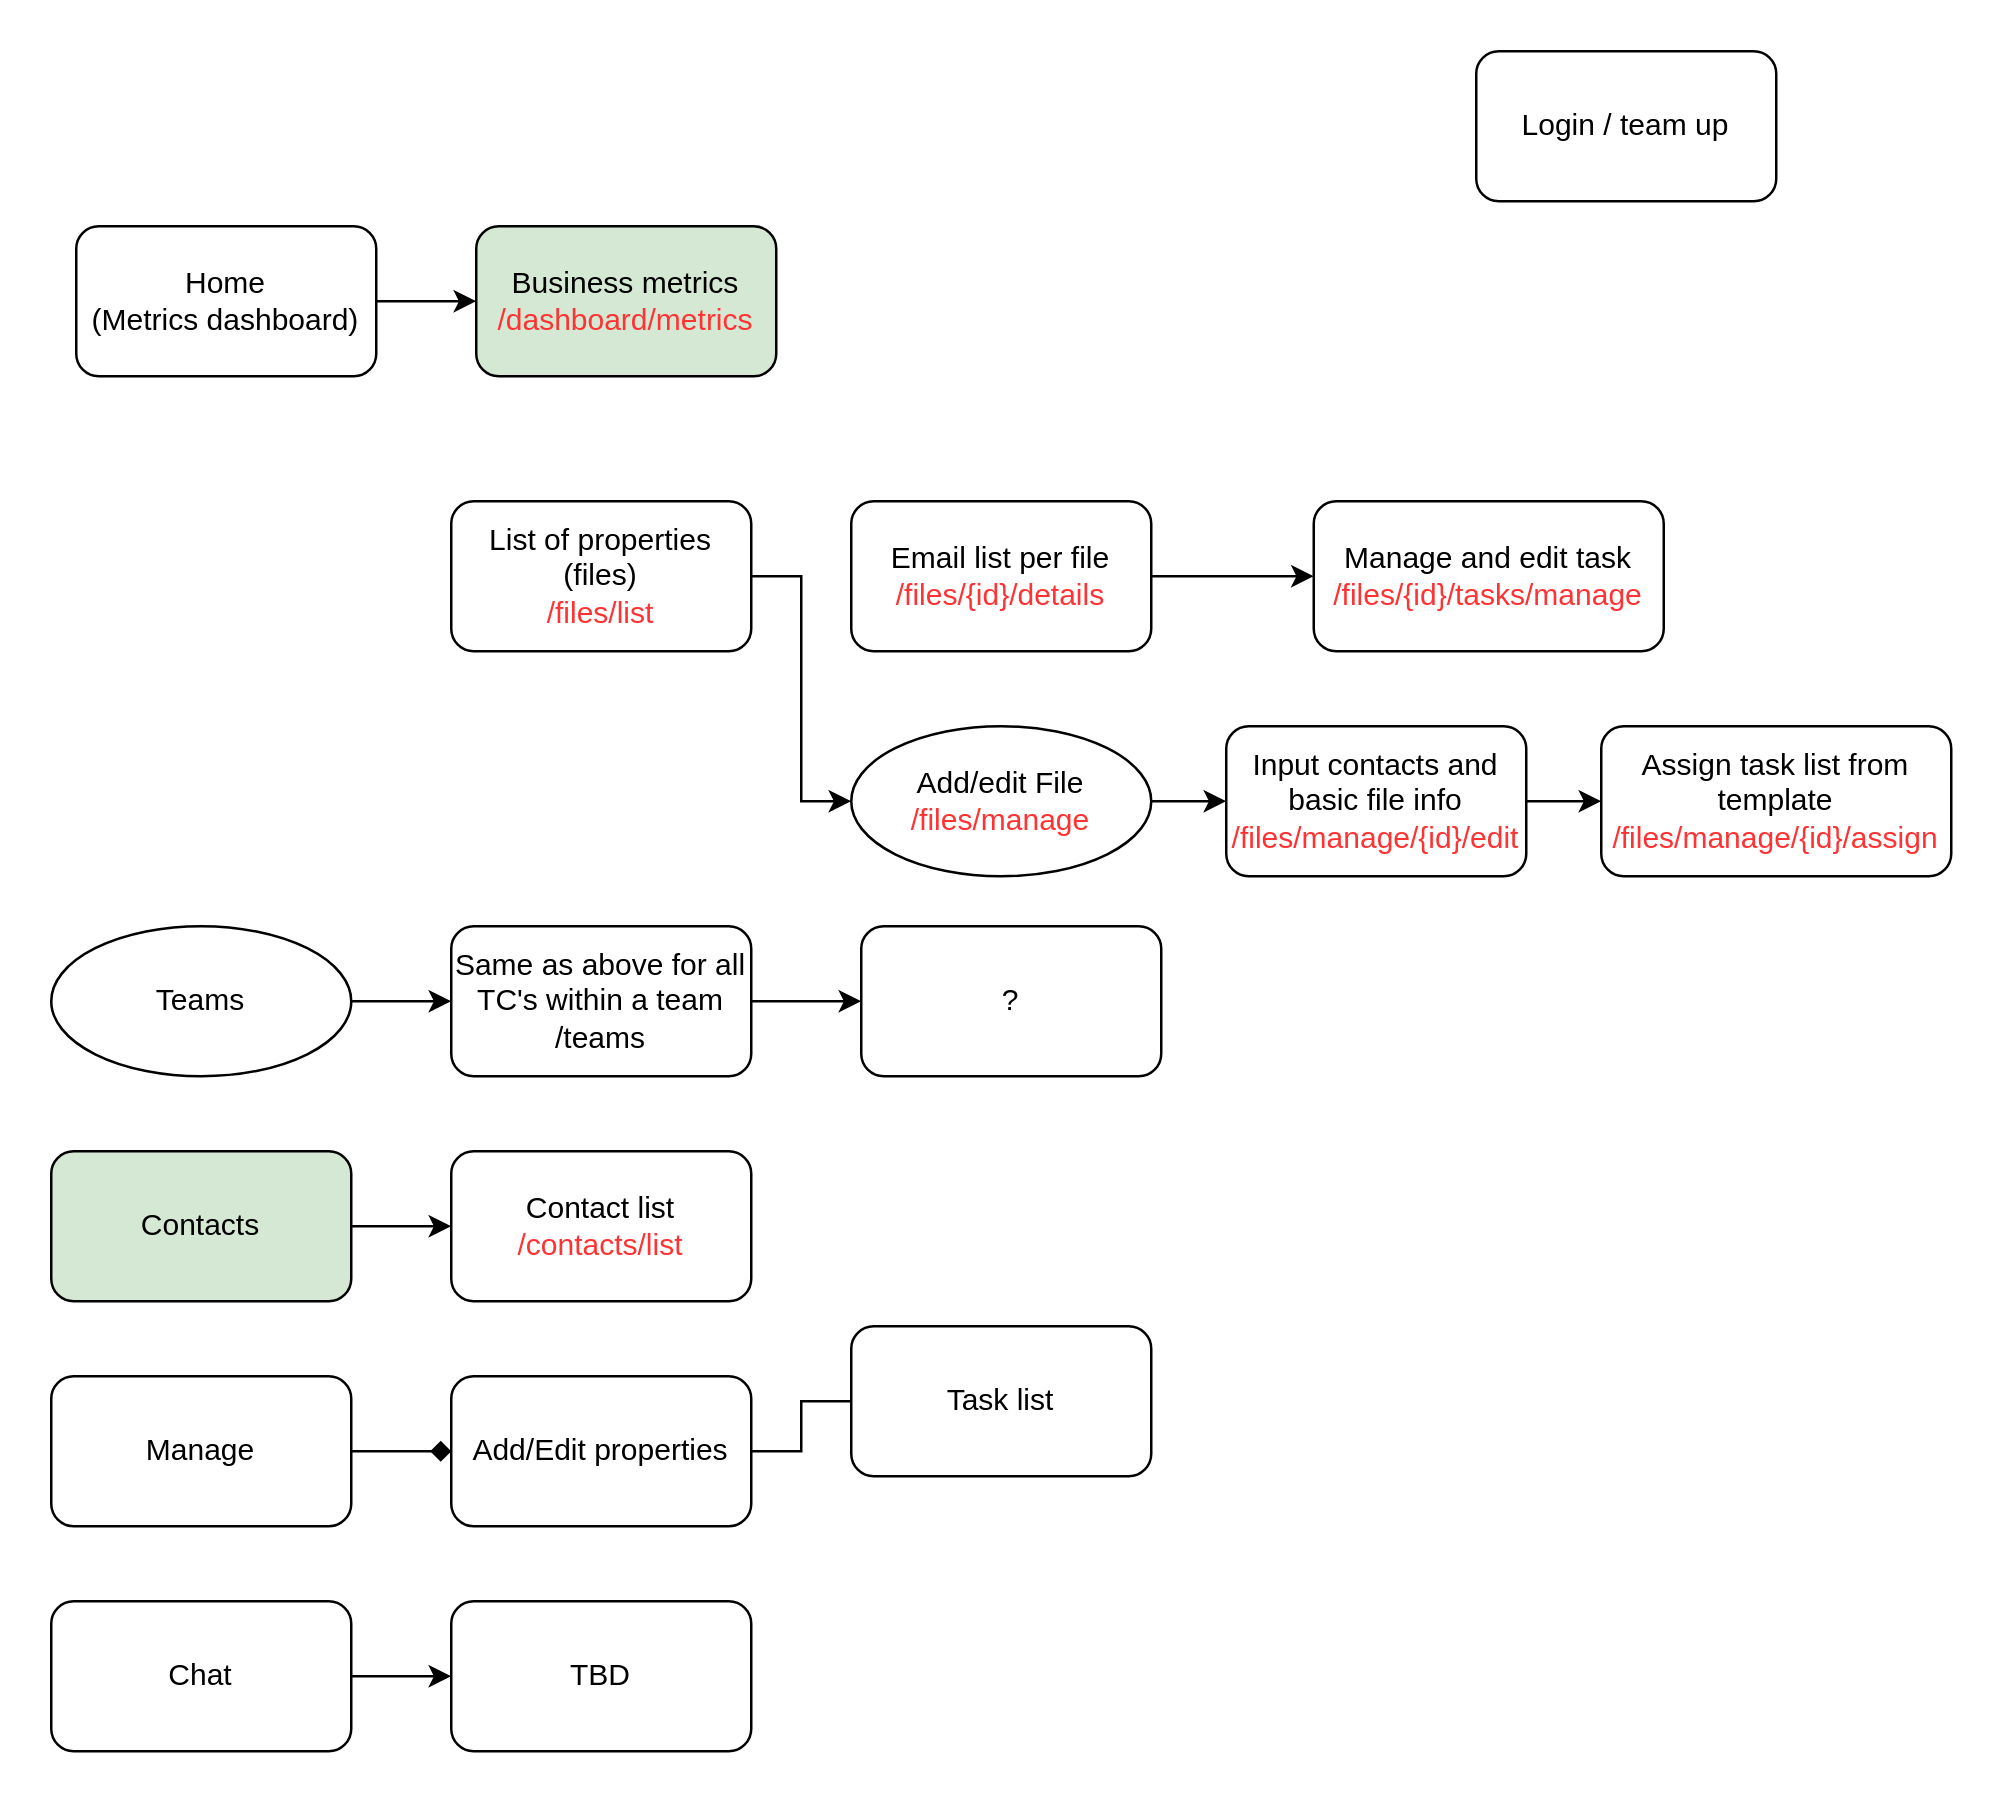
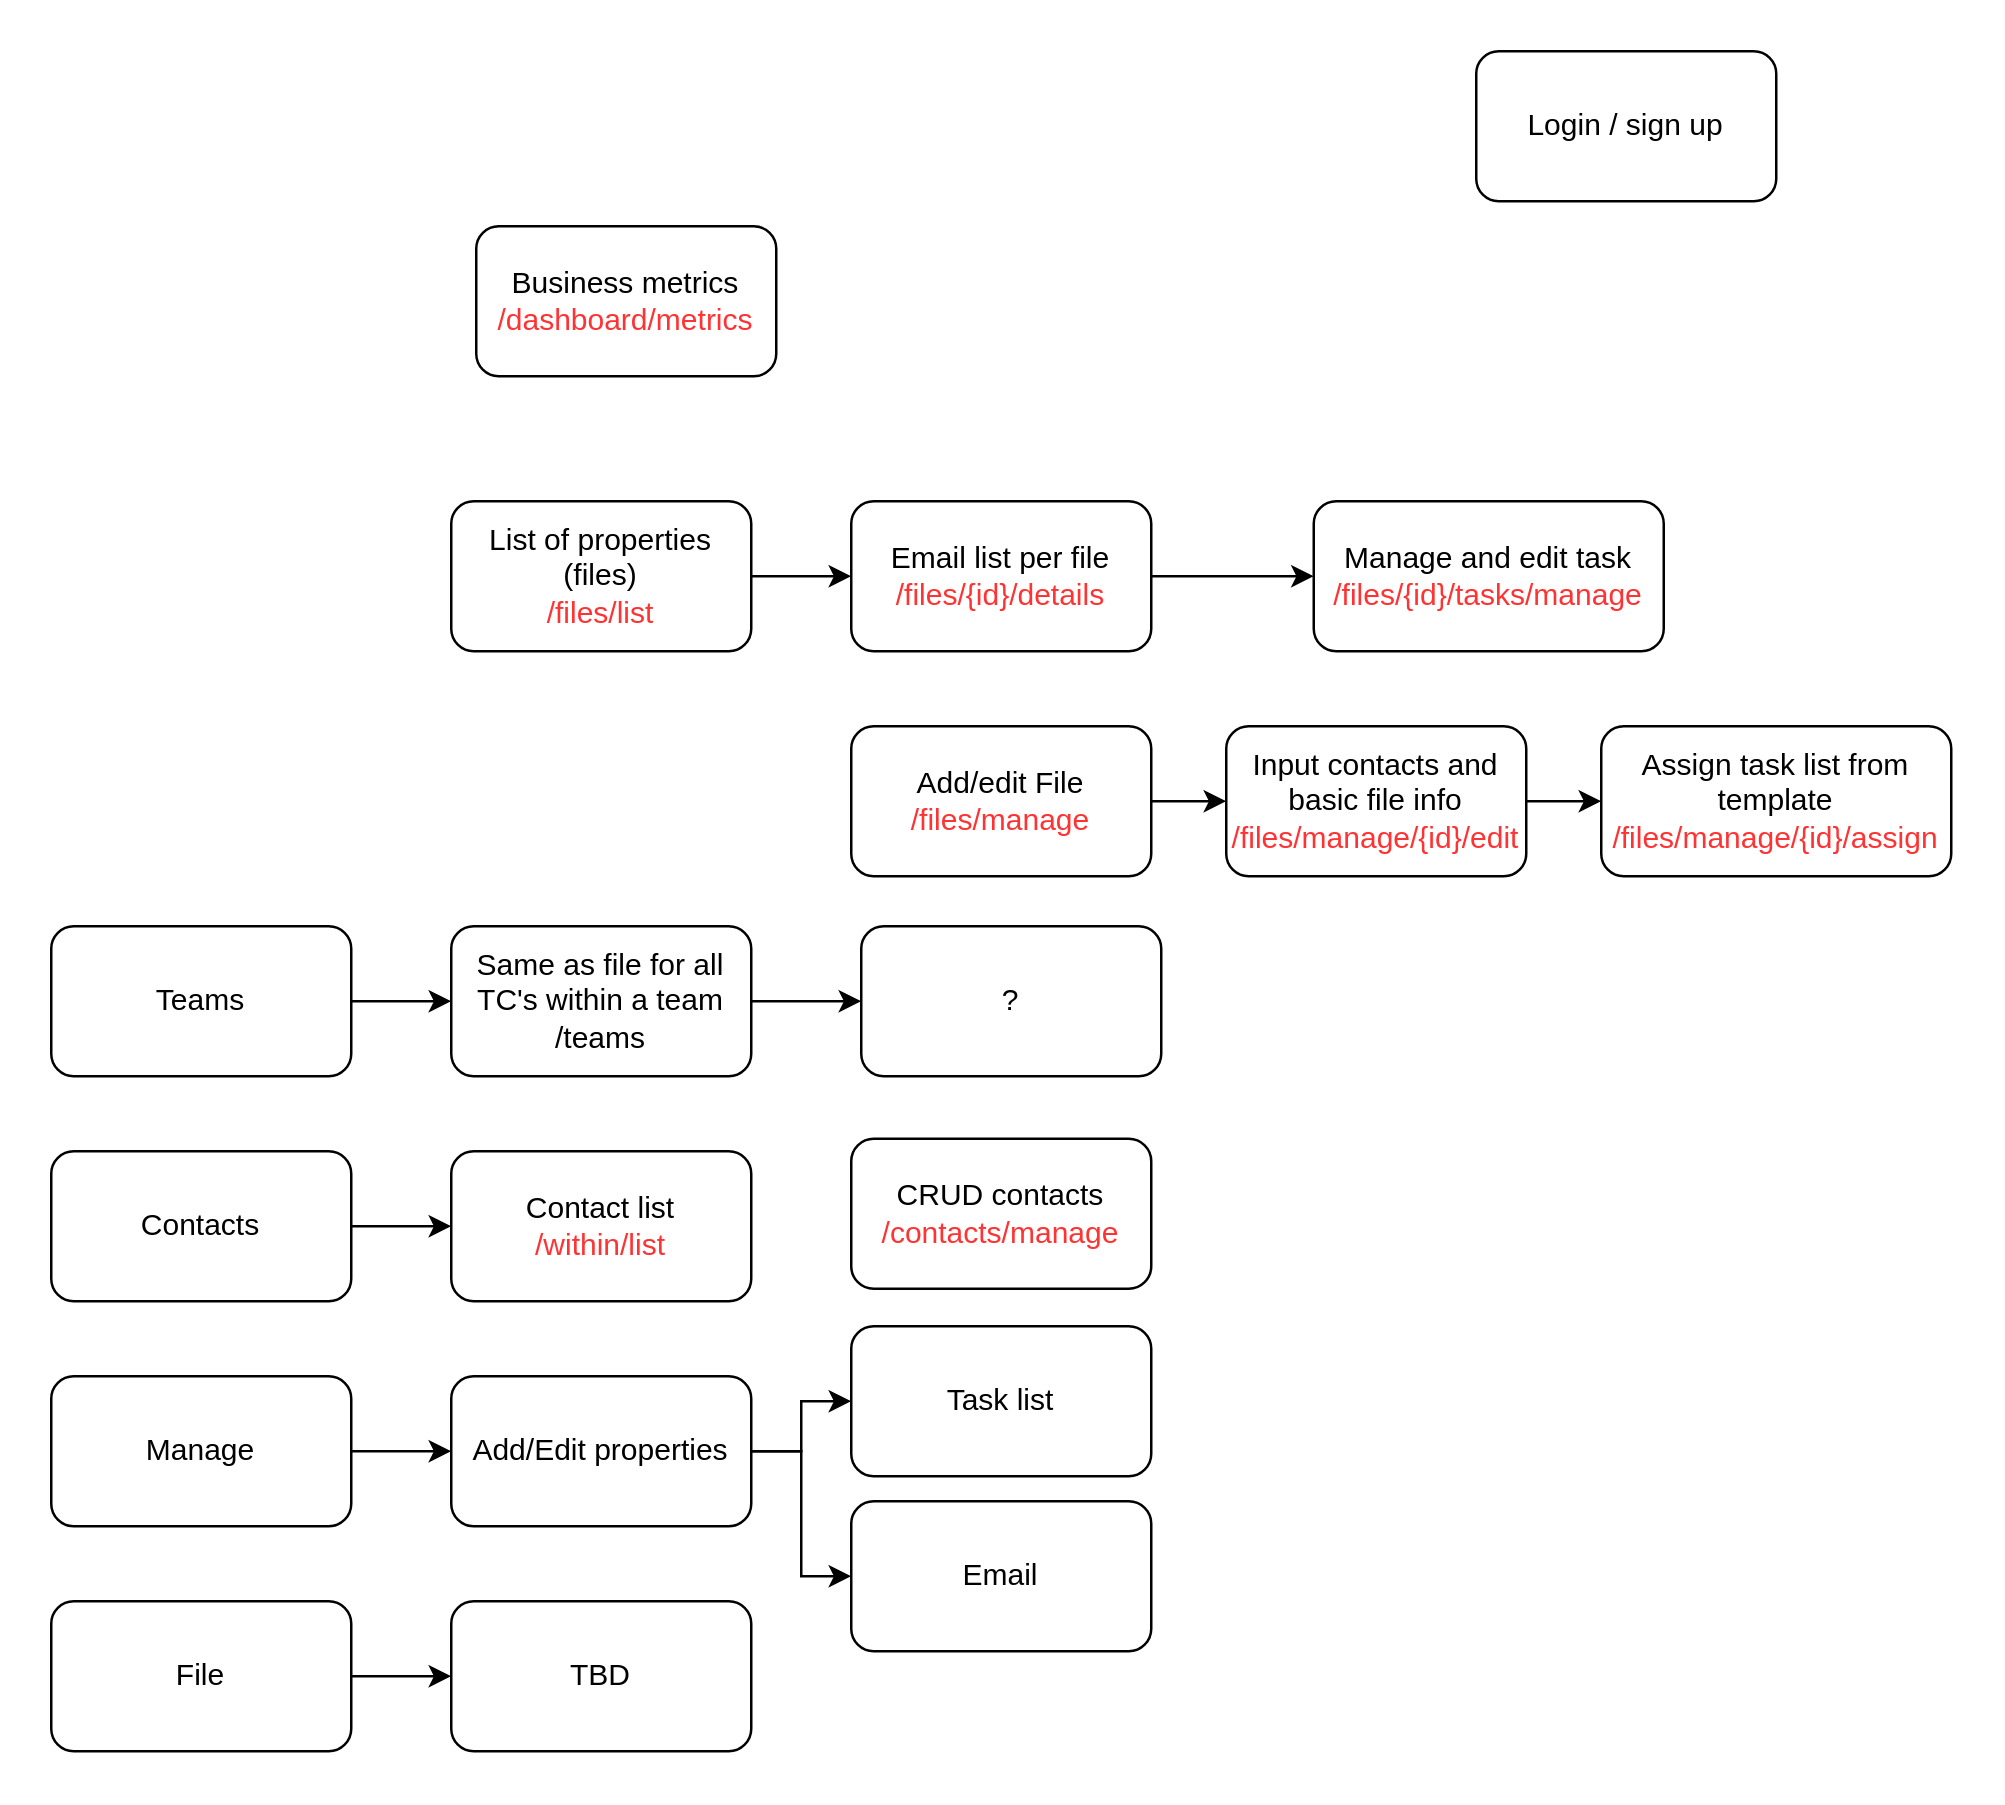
(1626, 126) -> (1626, 126)
(226, 301) -> none
(418, 301) -> none
(626, 301) -> (626, 301)
none -> (820, 576)
(801, 708) -> none
(1001, 801) -> (1001, 801)
(201, 1001) -> (201, 1001)
(601, 1001) -> (601, 1001)
none -> (1001, 1214)
(201, 1226) -> (201, 1226)
(601, 1226) -> (601, 1226)
(840, 1401) -> (833, 1401)
(431, 1451) -> (432, 1451)
none -> (801, 1533)
none -> (1001, 1576)
(201, 1676) -> (201, 1676)
